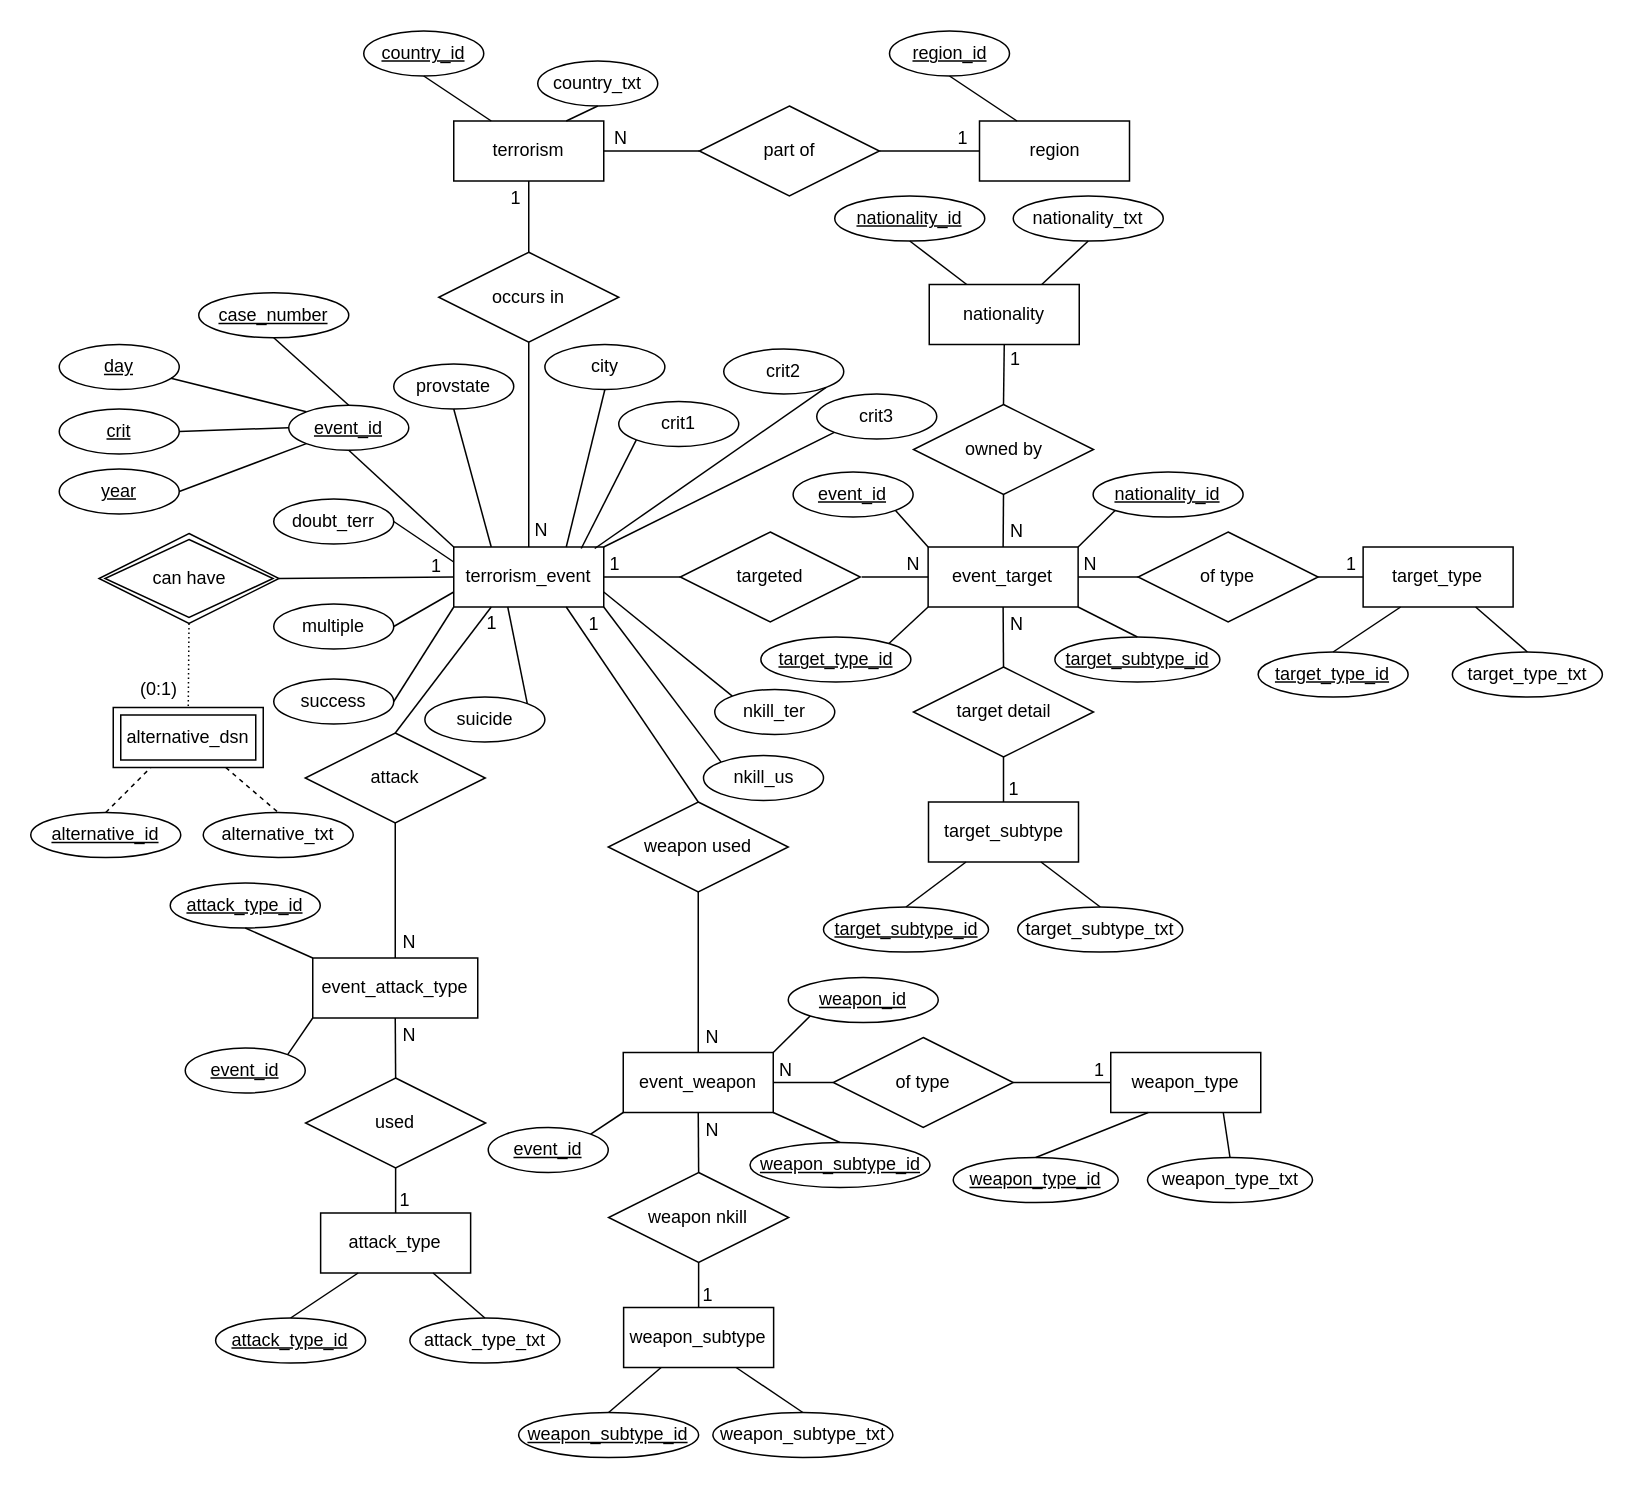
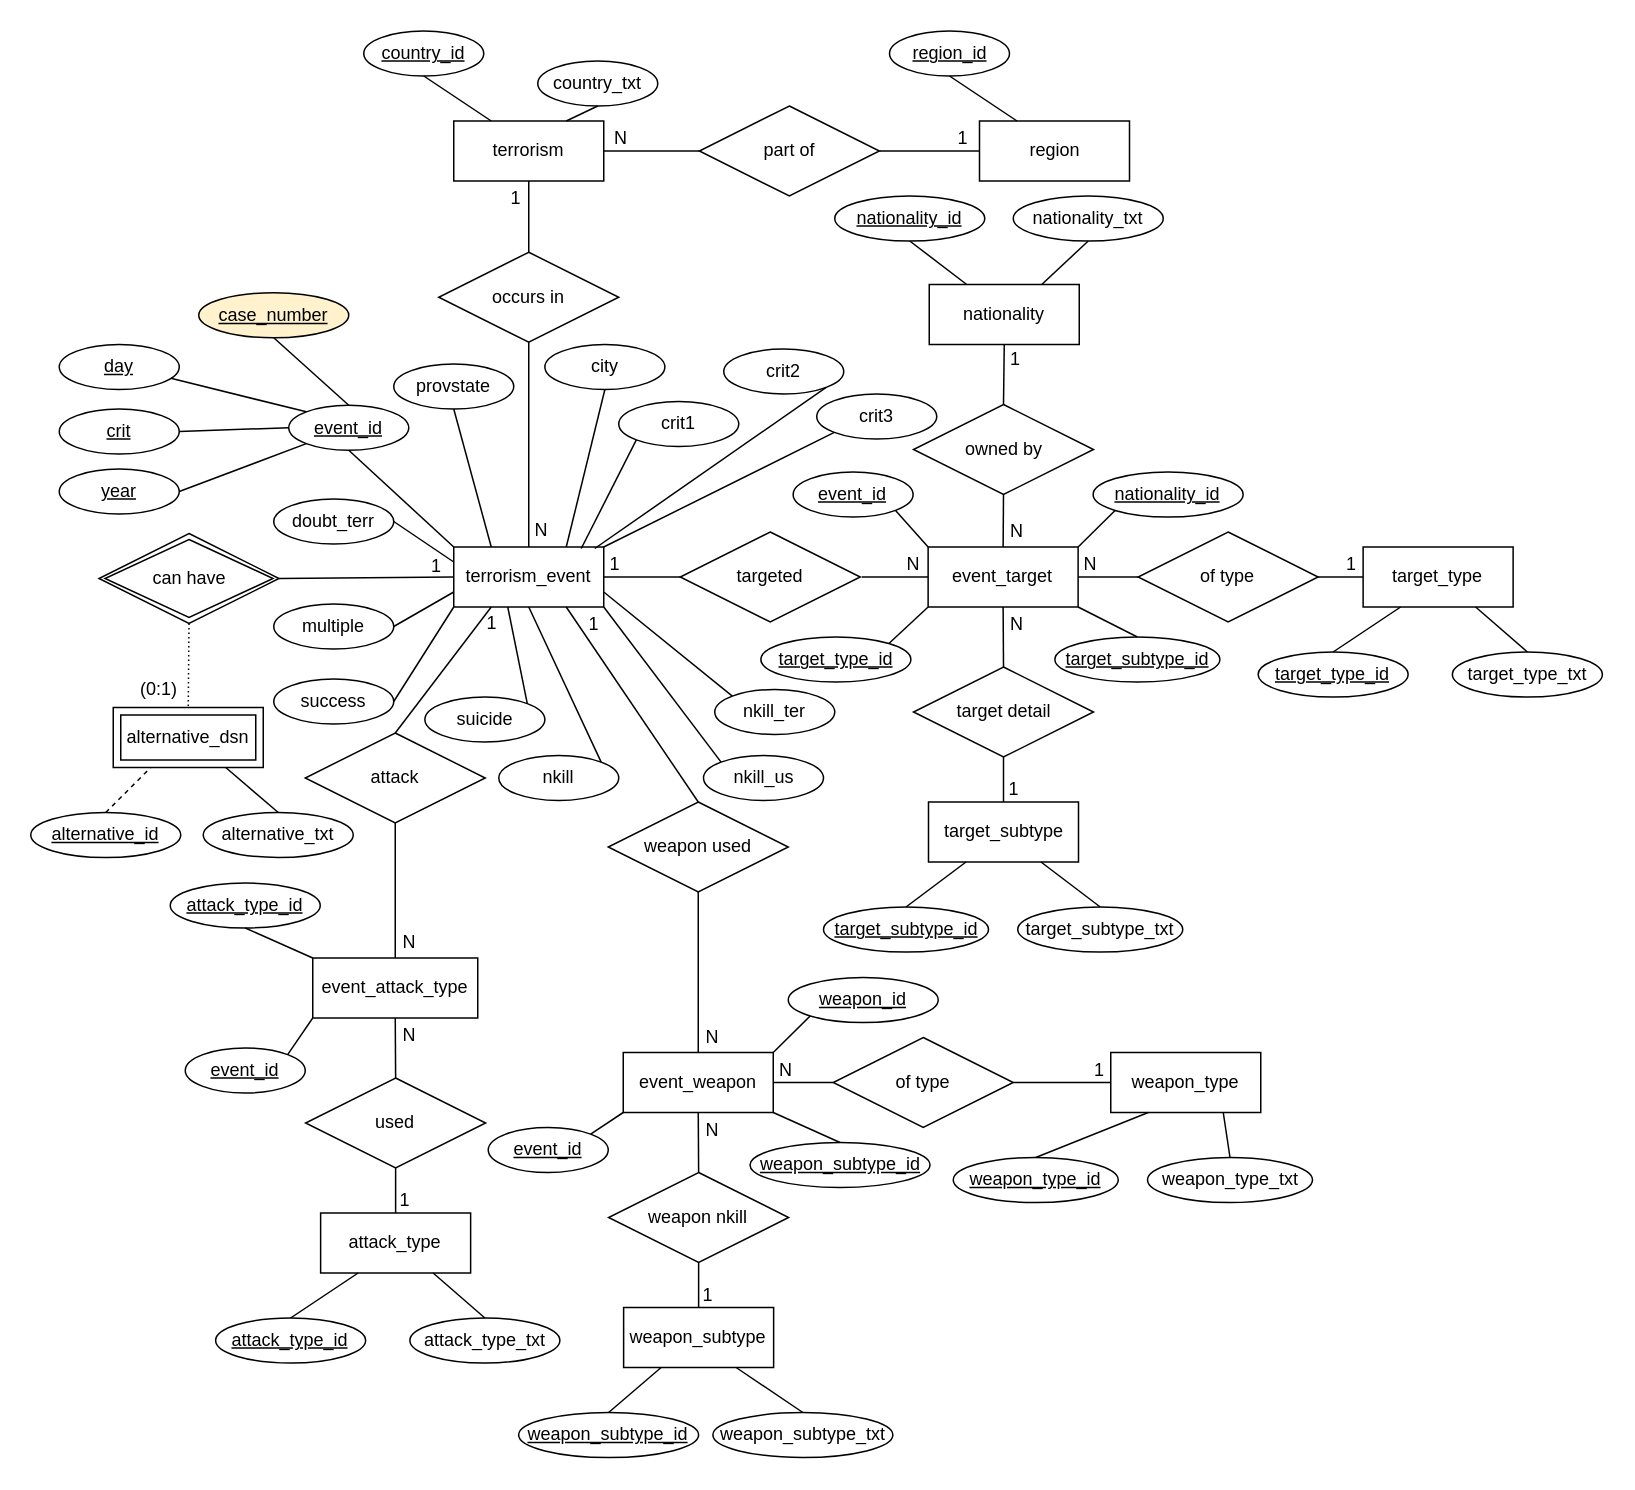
(274, 315) -> (274, 315)
none -> (565, 684)
none -> (559, 778)
(252, 790) -> (252, 790)
